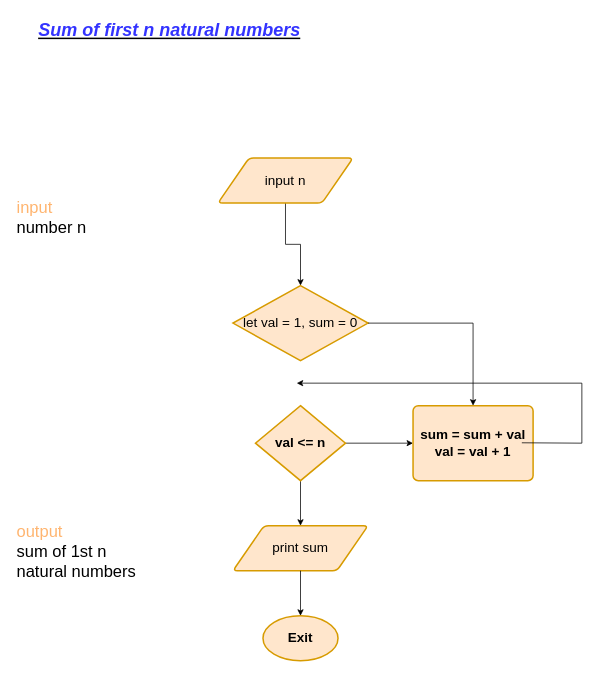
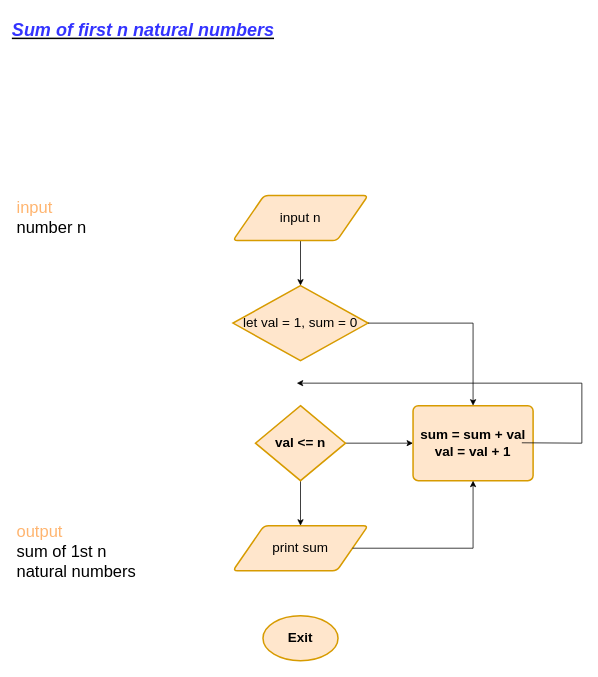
(169, 30) -> (143, 30)
(285, 180) -> (300, 218)
(300, 590) -> (414, 548)
